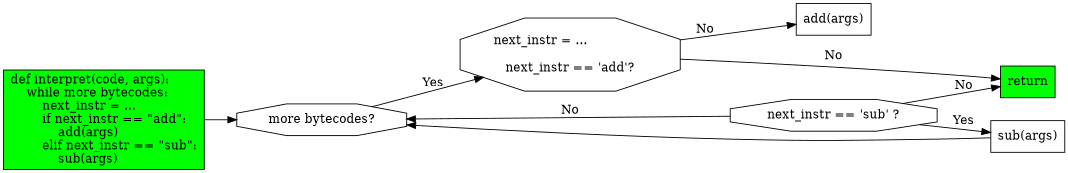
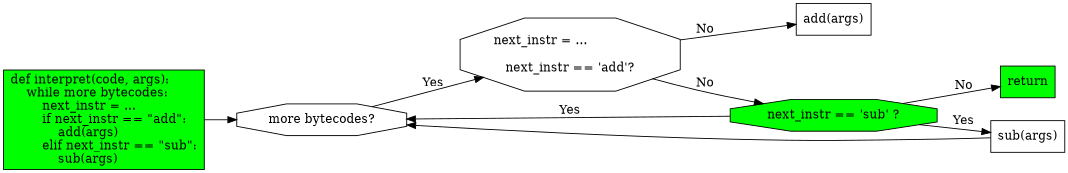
(836, 67) -> (703, 91)
(570, 111) -> (570, 111)
(834, 115) -> (834, 115)
